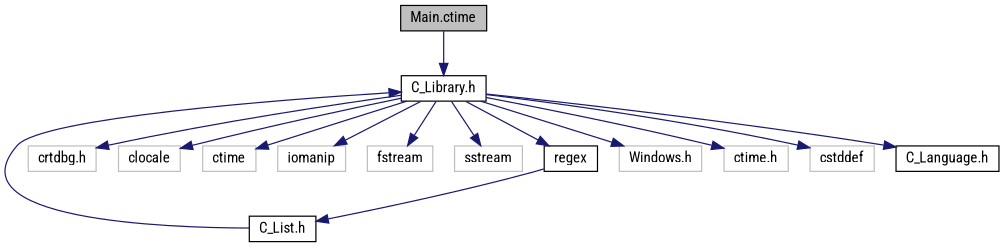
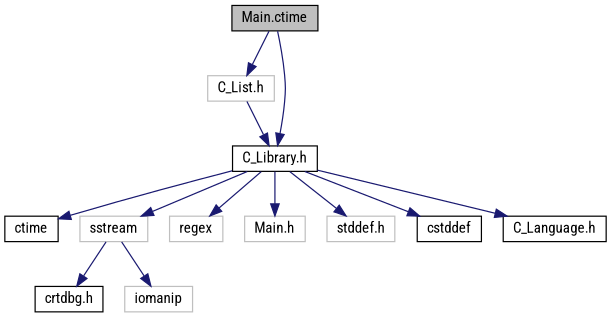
(254, 118) -> (95, 259)
(383, 121) -> (133, 259)
(62, 159) -> (69, 299)
(149, 159) -> none
(229, 159) -> (31, 229)
(400, 159) -> none
(571, 159) -> (196, 229)
(660, 159) -> (275, 229)
(756, 159) -> (361, 229)
(842, 159) -> (449, 229)
(436, 196) -> (261, 48)
(283, 229) -> (241, 88)
